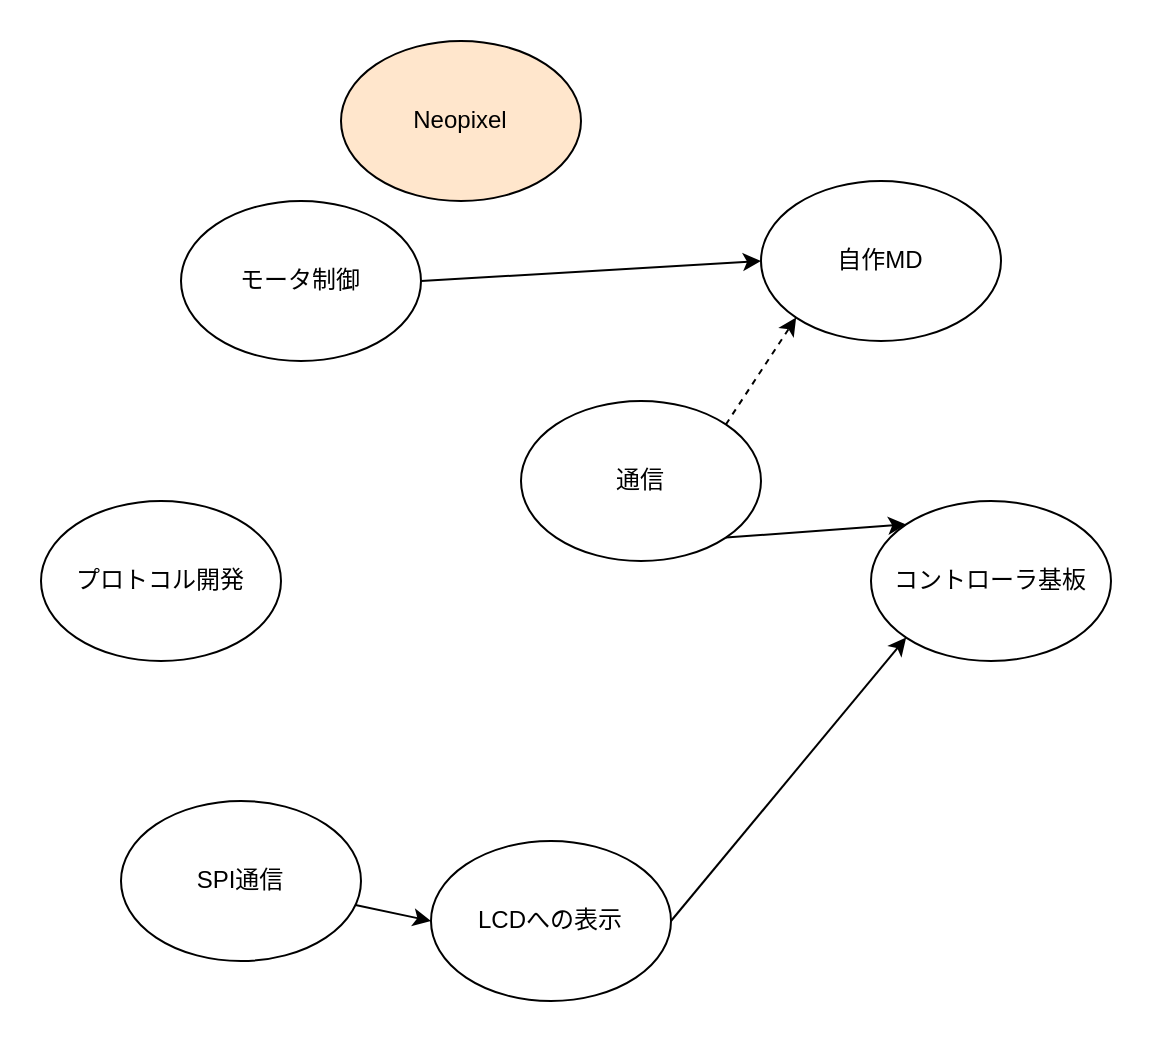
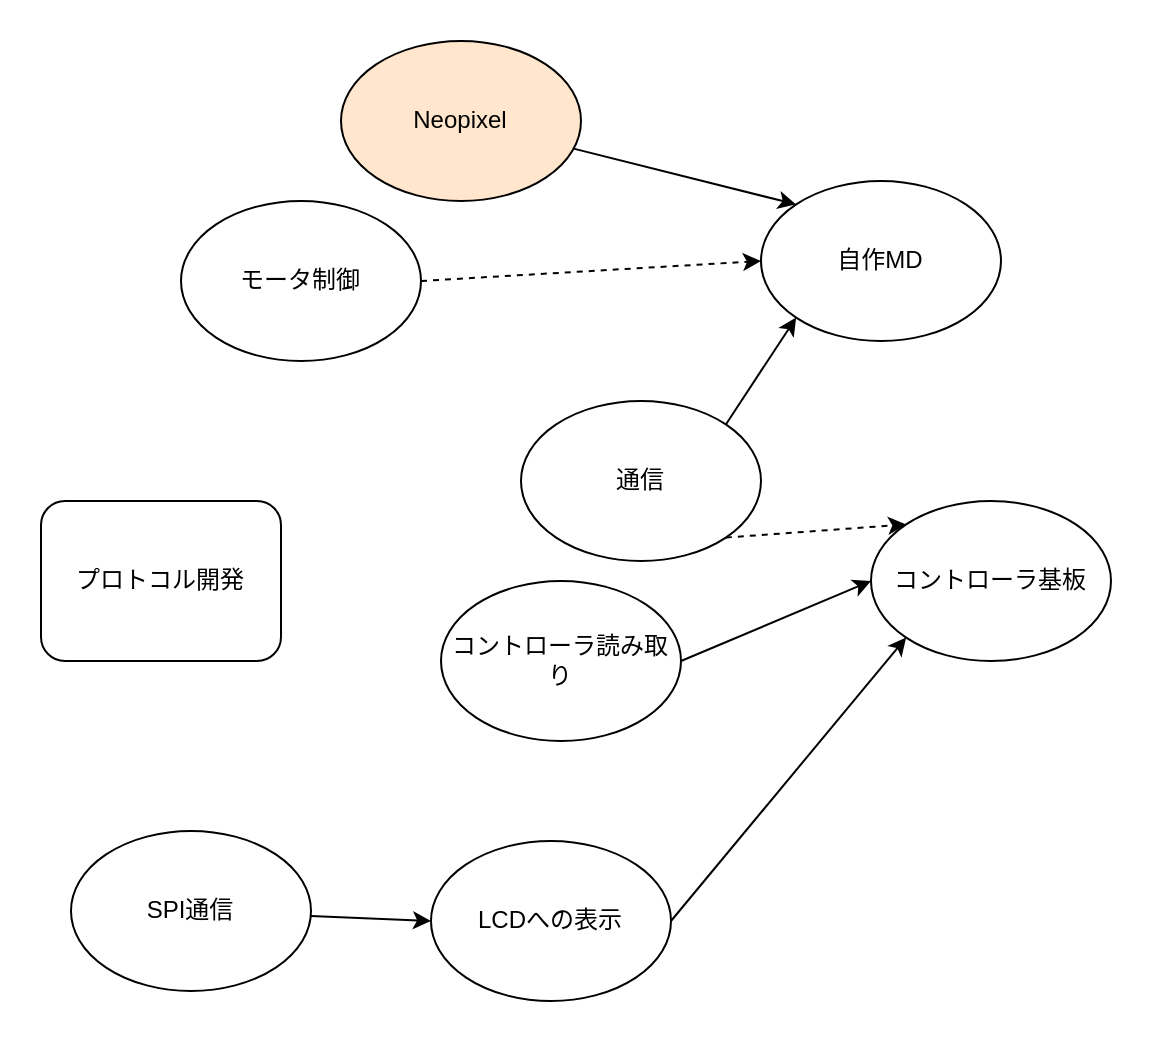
none -> (679, 175)
(585, 271) -> (585, 271)
(757, 377) -> (757, 377)
(811, 531) -> (811, 531)
(161, 581) -> (161, 581)
none -> (770, 624)
none -> (561, 661)
(241, 881) -> (191, 911)
